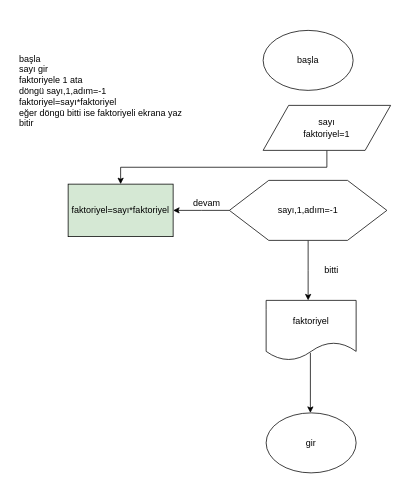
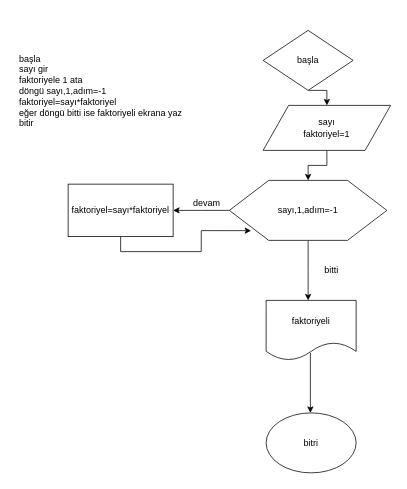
(308, 60) -> (308, 60)
none -> (322, 90)
(219, 167) -> (313, 165)
(120, 210) -> (120, 210)
none -> (186, 252)
(311, 321) -> (311, 321)
(311, 443) -> (311, 443)
